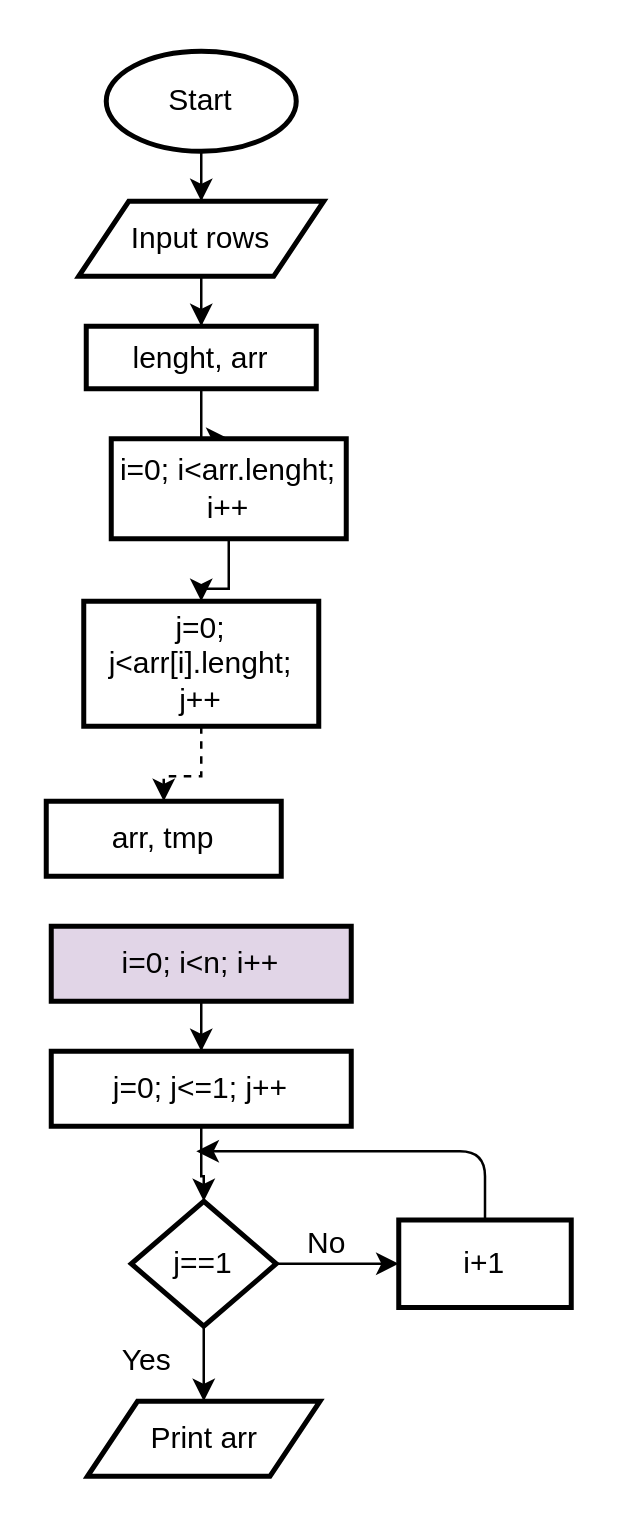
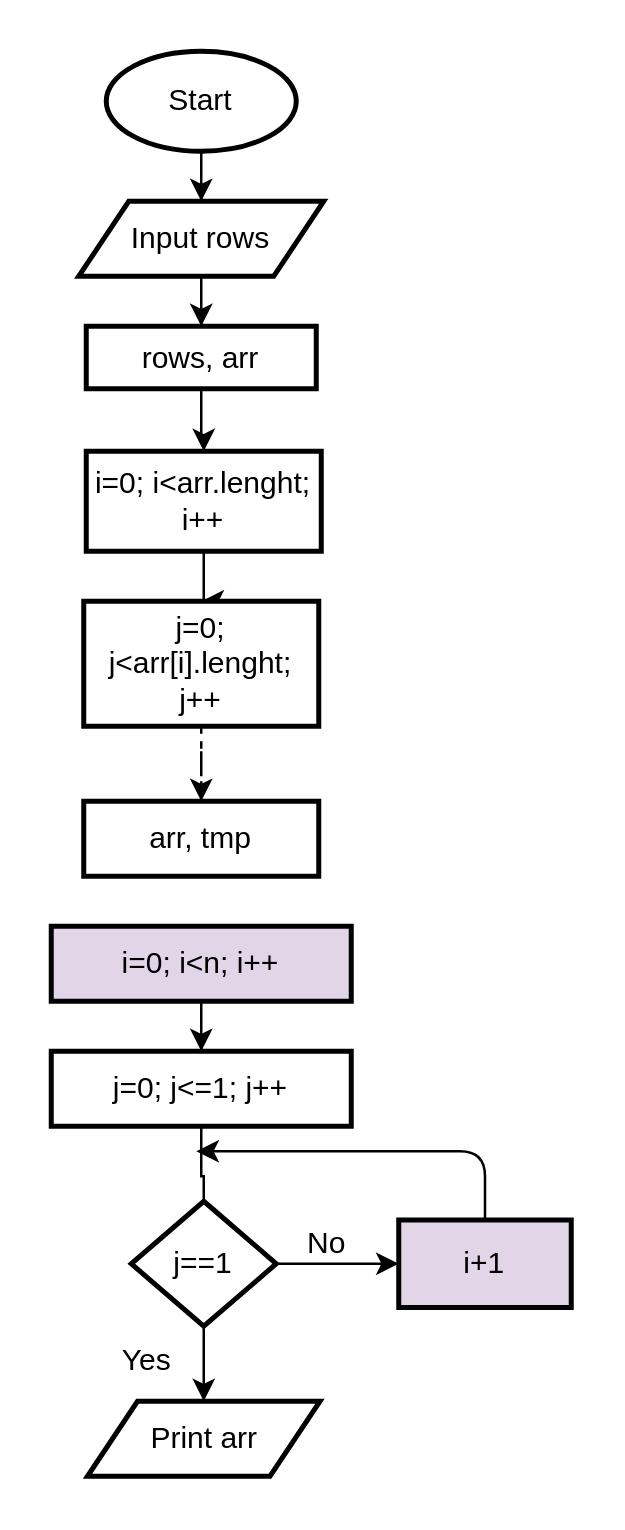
(201, 359) -> (201, 359)
(229, 489) -> (204, 501)
(164, 839) -> (201, 839)
(204, 1183) -> (204, 1190)
(485, 1264) -> (485, 1264)
